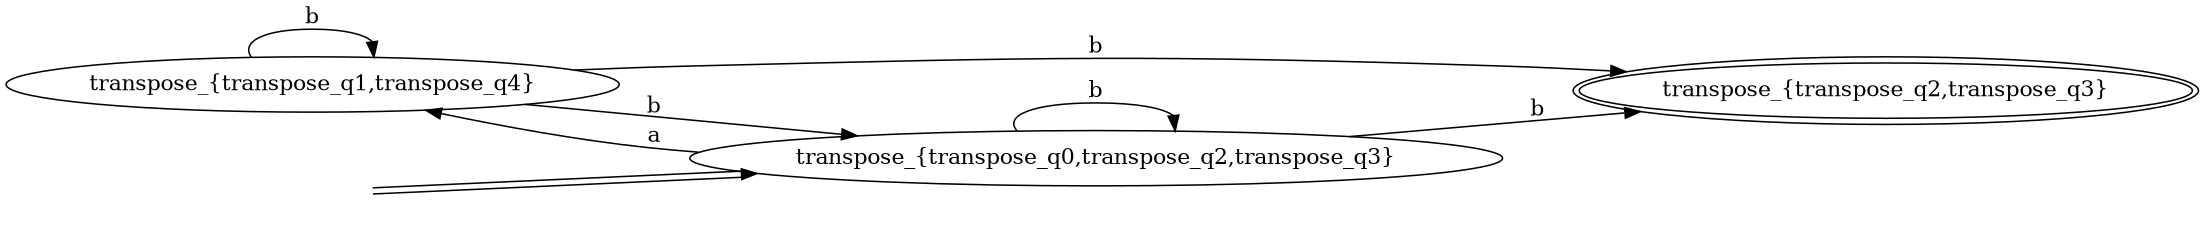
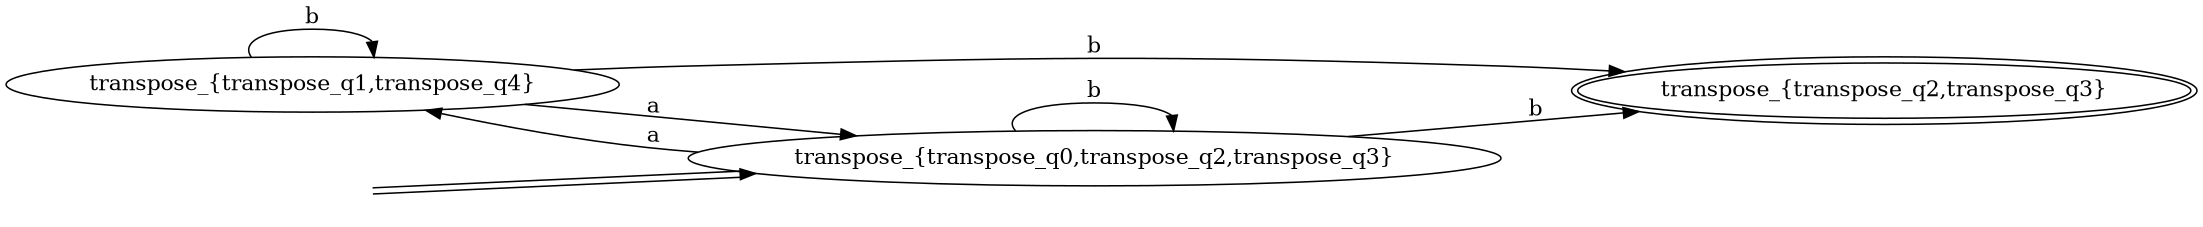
(654, 107) -> (654, 107)
